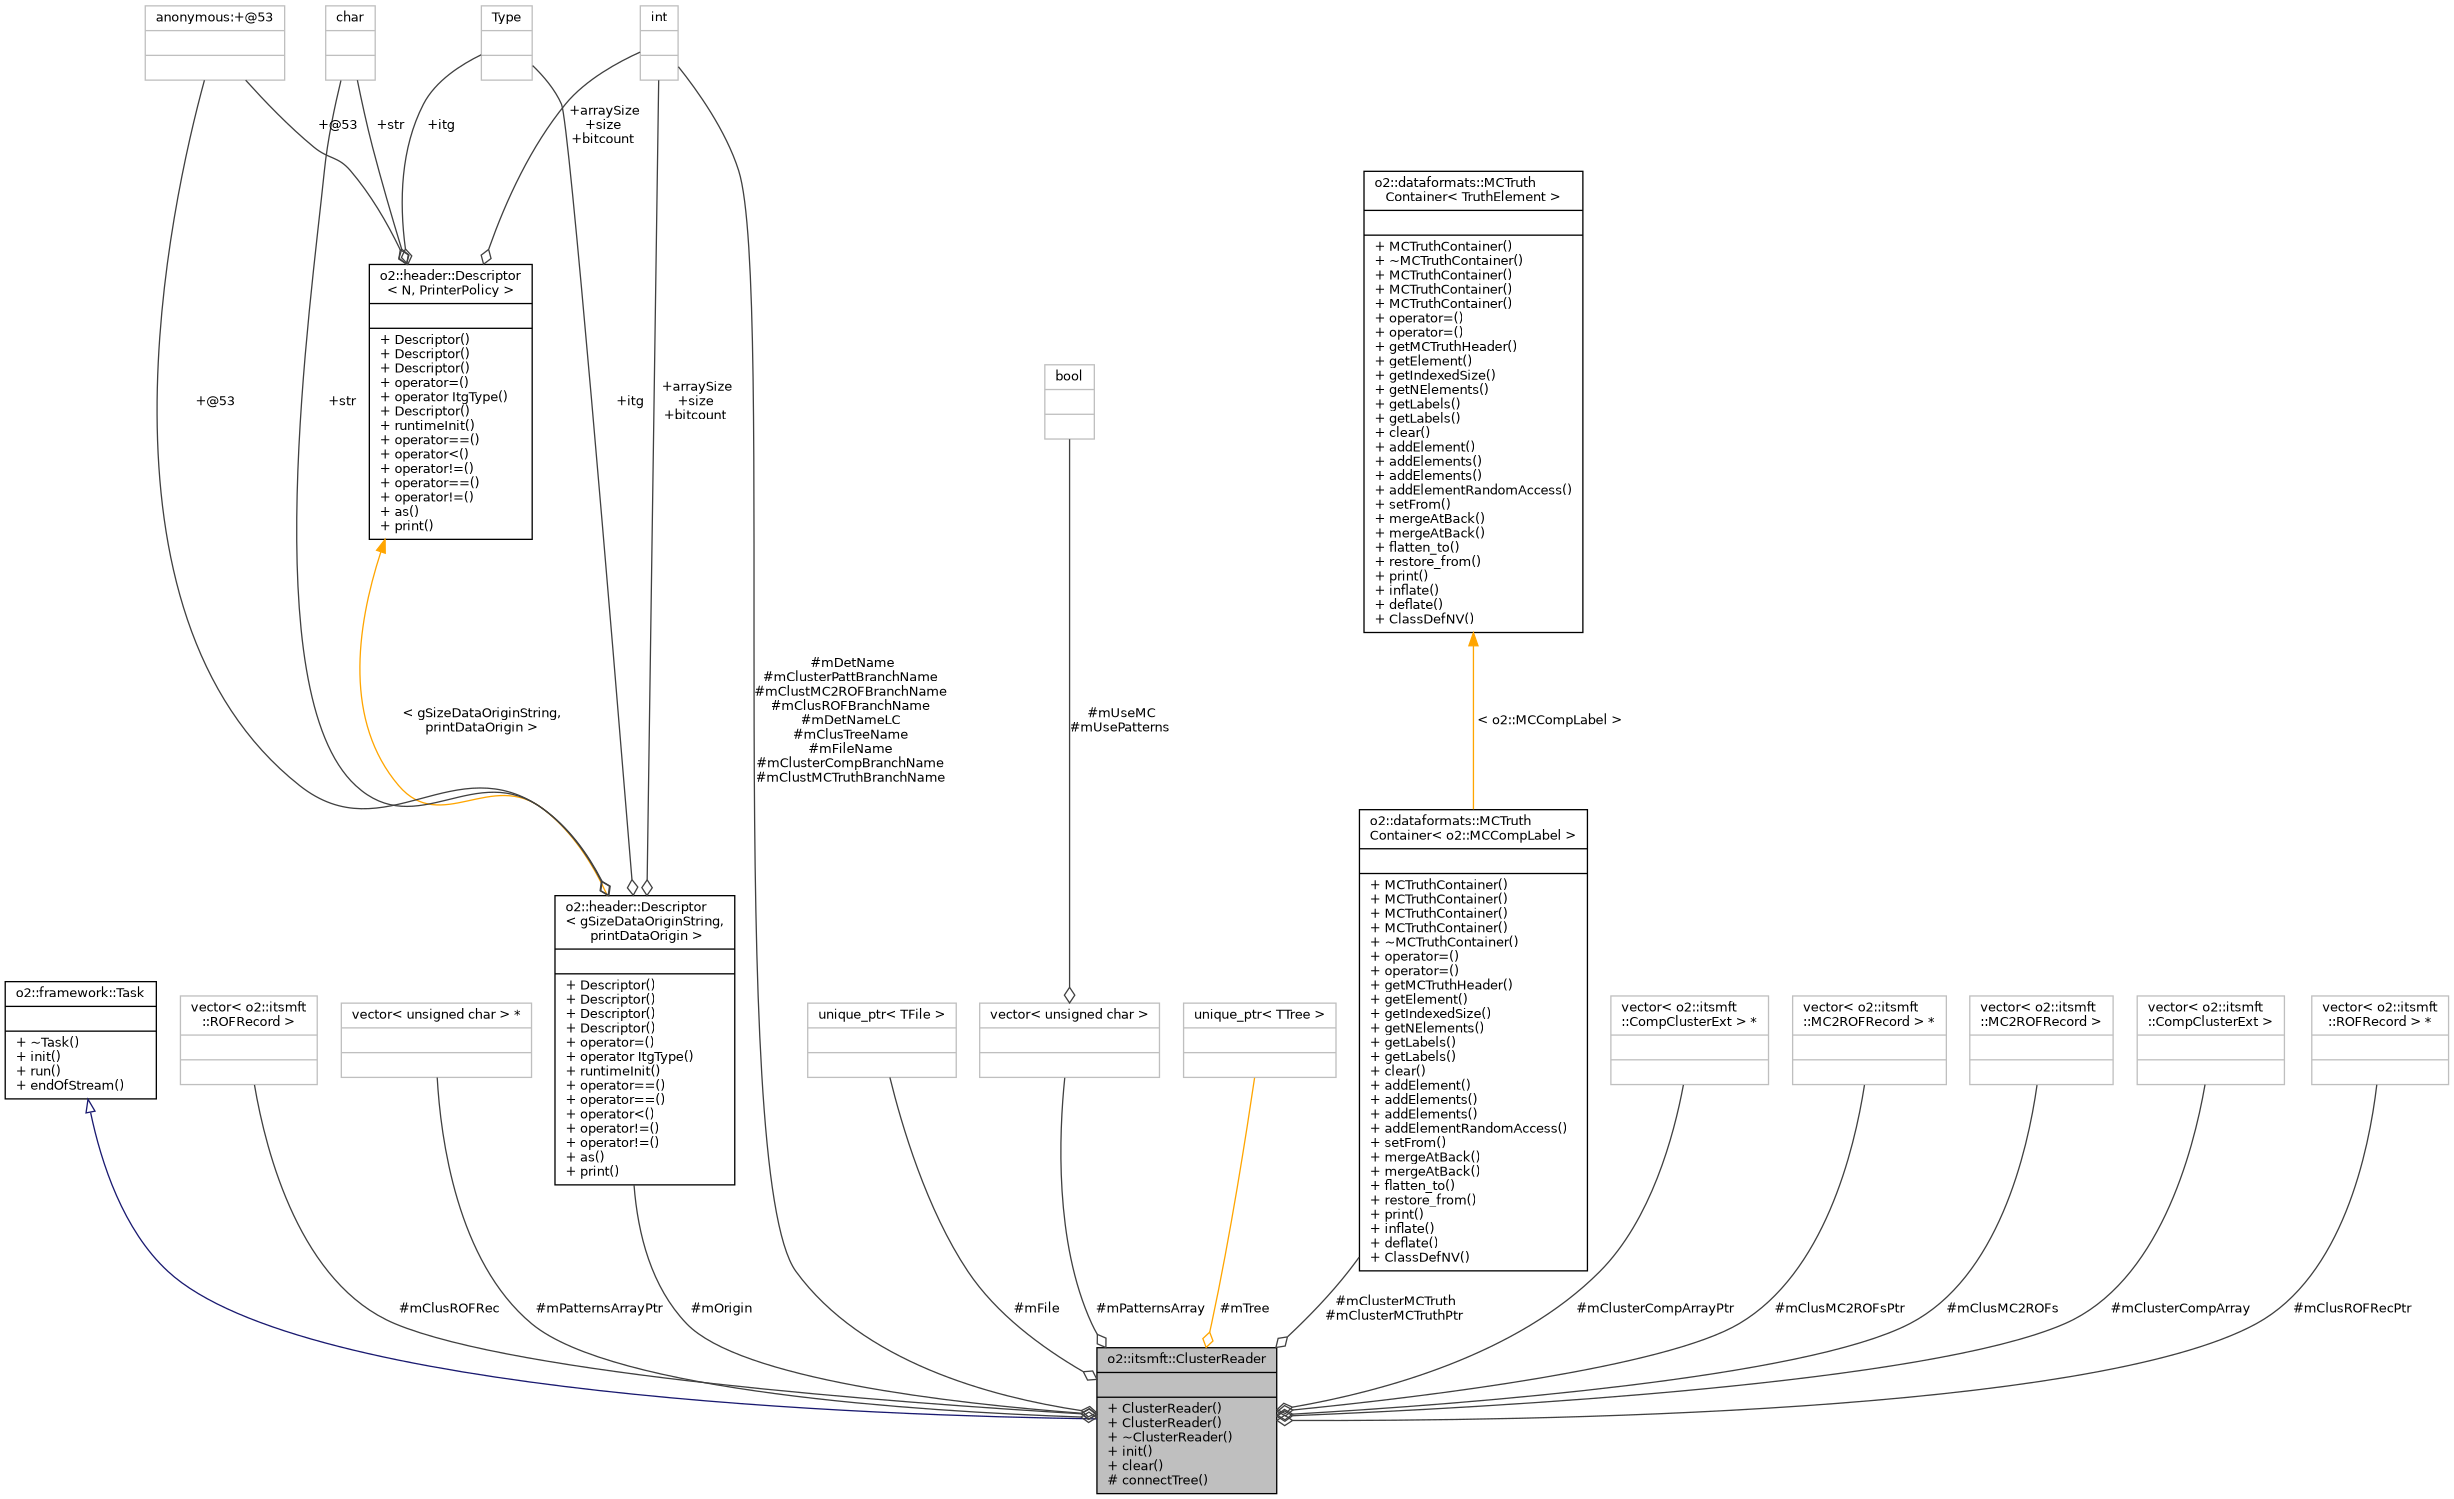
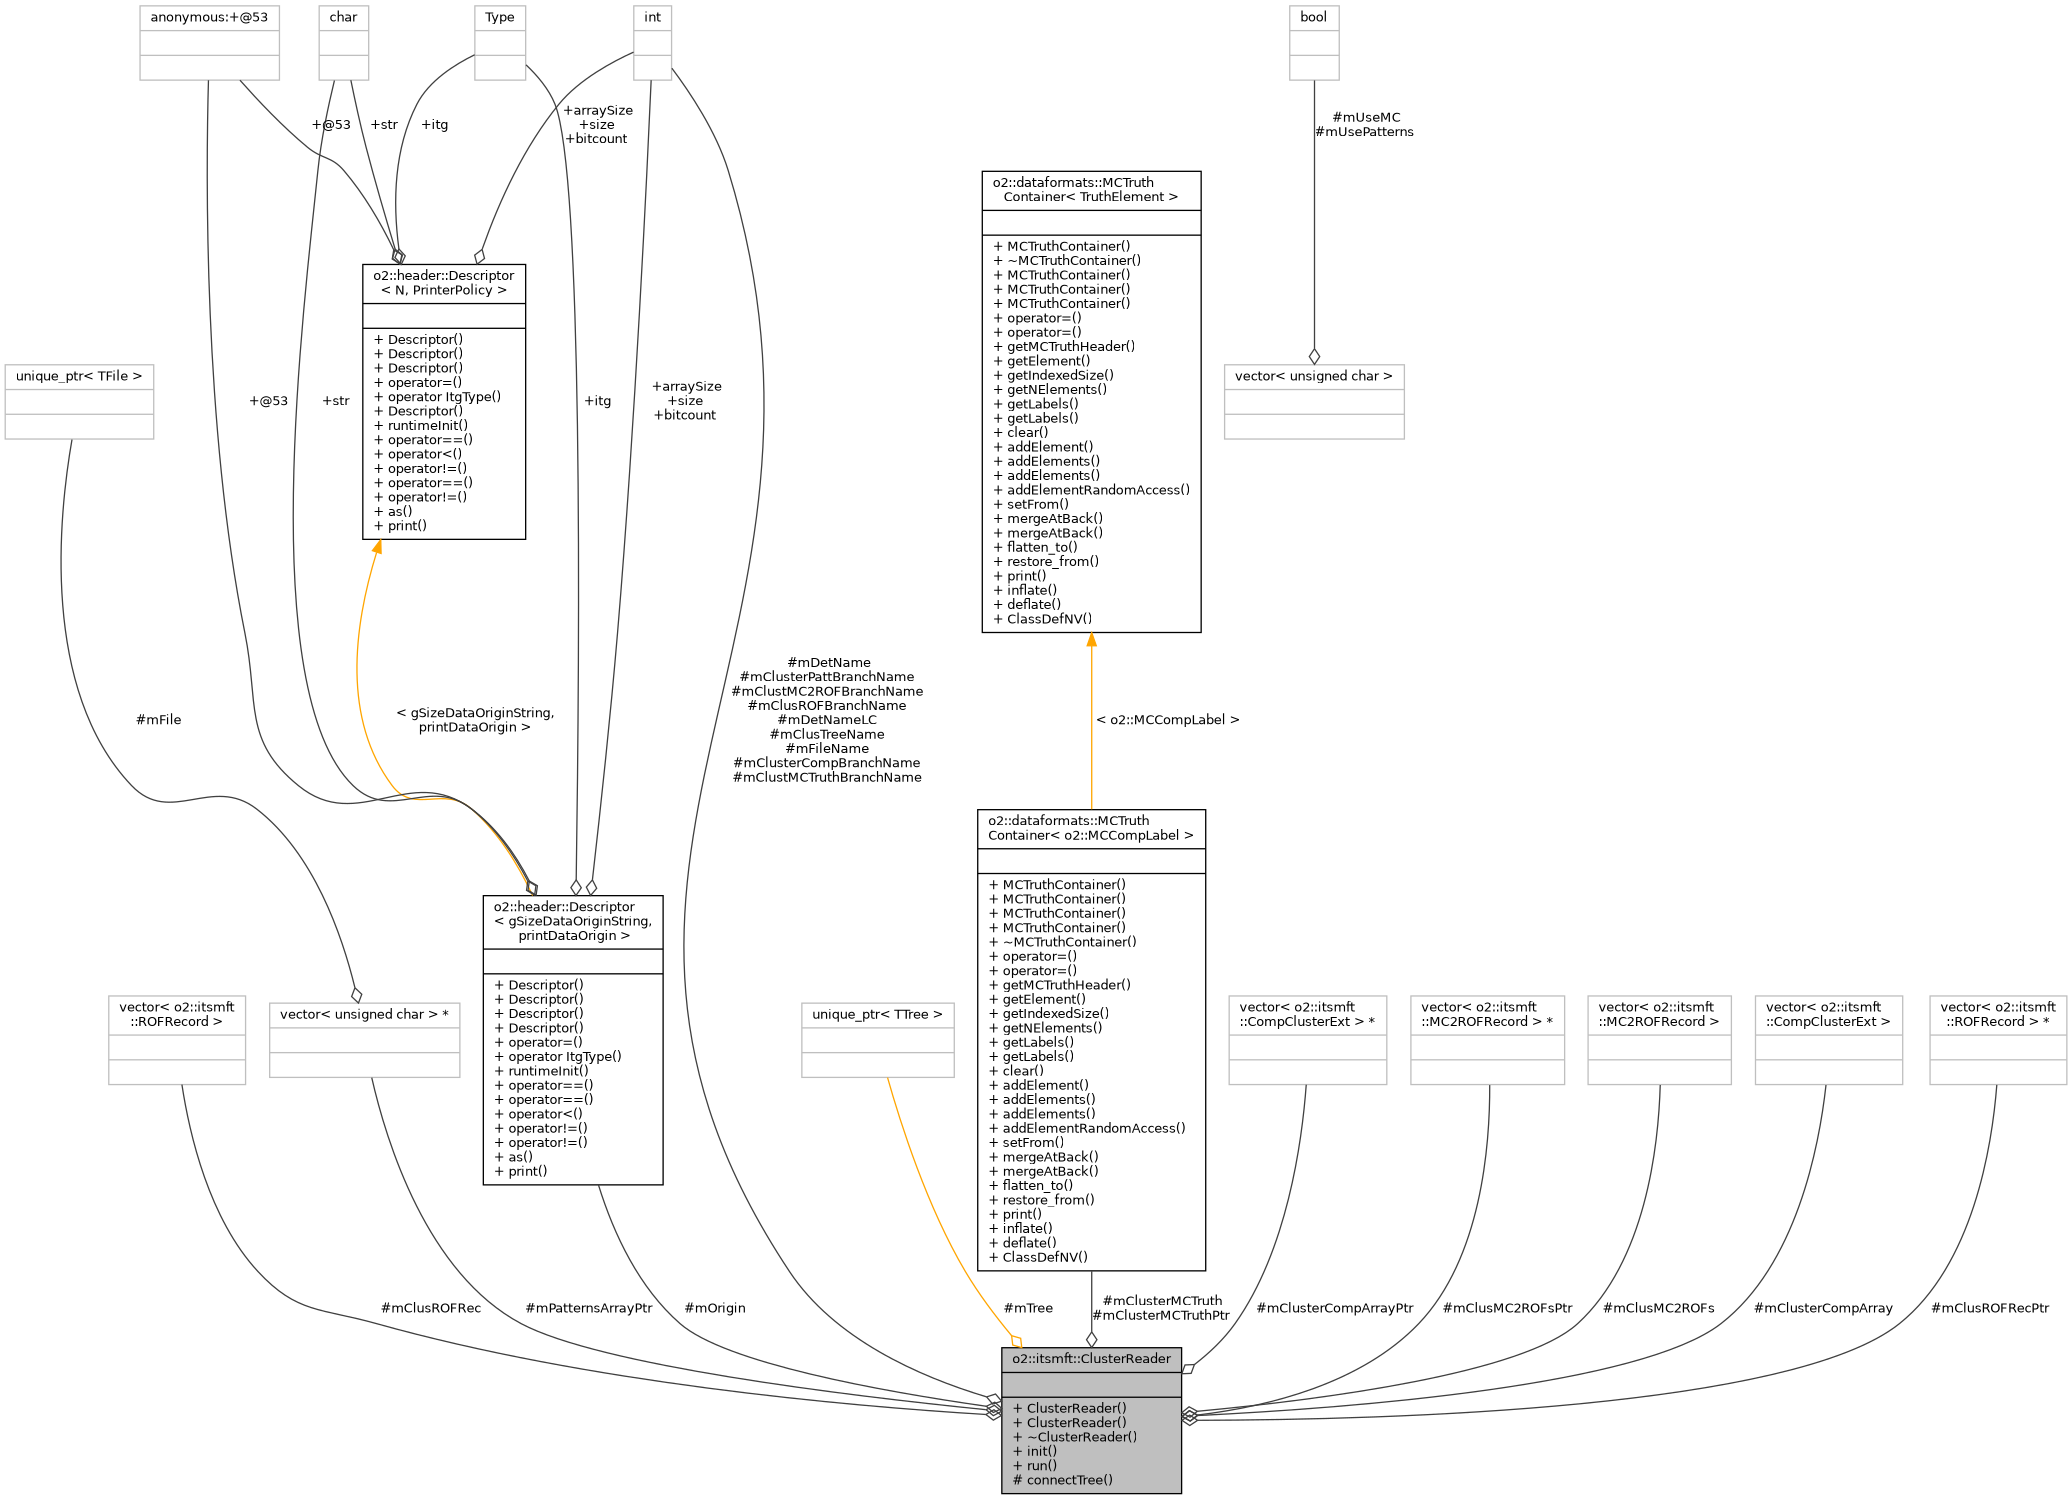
(81, 1040) -> none
(1064, 1209) -> none
(953, 1247) -> (125, 776)
(1135, 1466) -> (1035, 1466)
